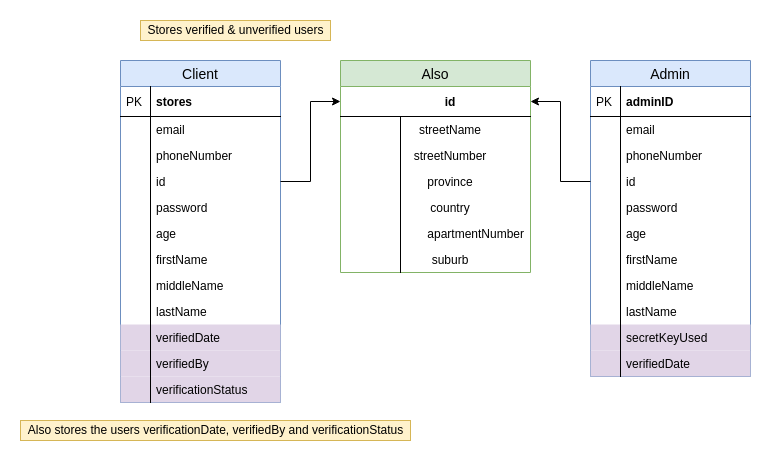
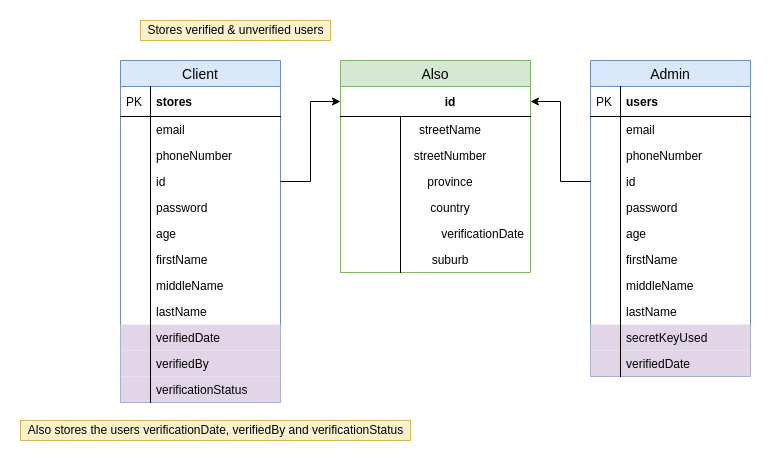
(648, 102) -> (643, 102)
(474, 234) -> (475, 234)
